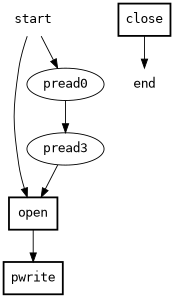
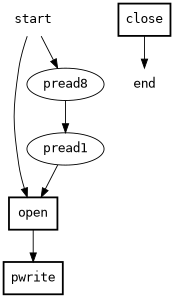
(65, 84) -> (65, 84)
(65, 149) -> (65, 149)
